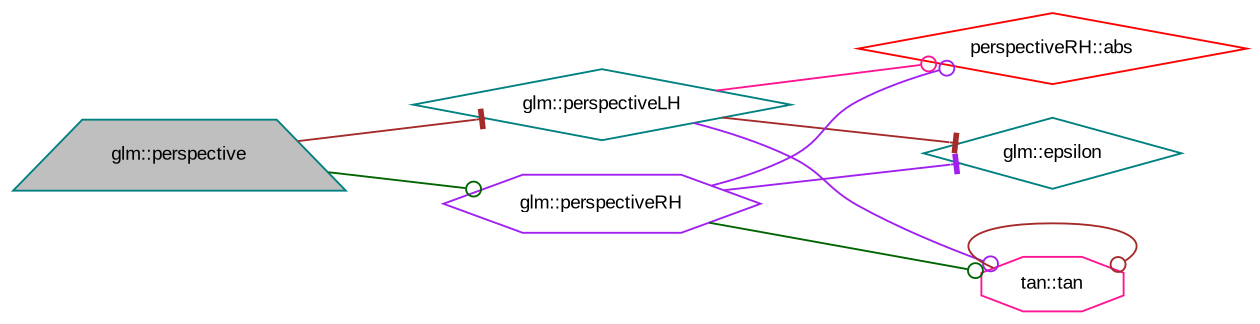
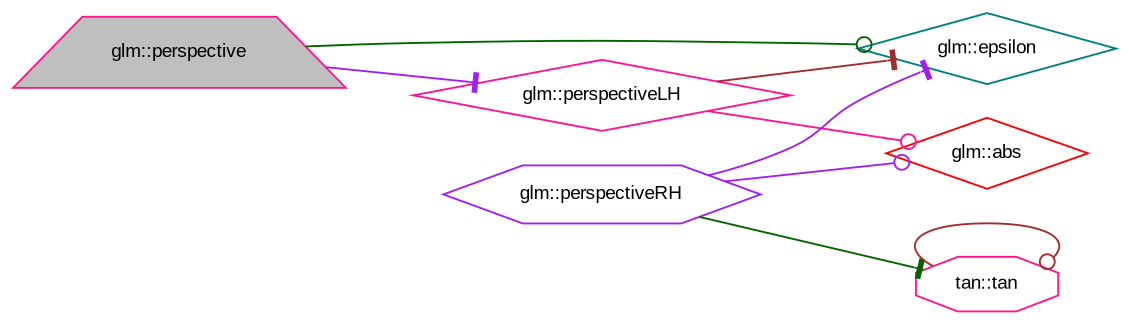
(1052, 49) -> (987, 153)
(602, 105) -> (602, 95)
(387, 130) -> (398, 75)
(179, 155) -> (179, 52)
(397, 180) -> (581, 41)
(838, 192) -> none
(838, 246) -> (807, 242)
